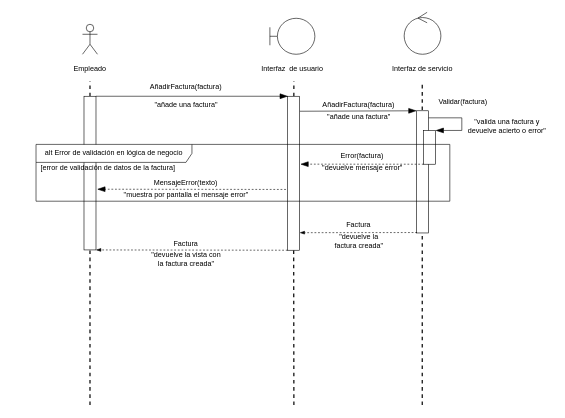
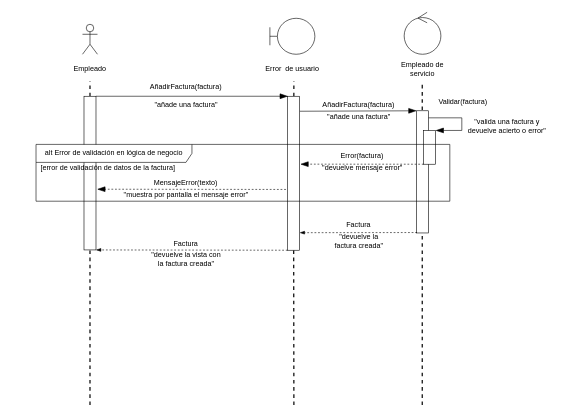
(292, 69) -> (292, 69)
(422, 69) -> (422, 69)
